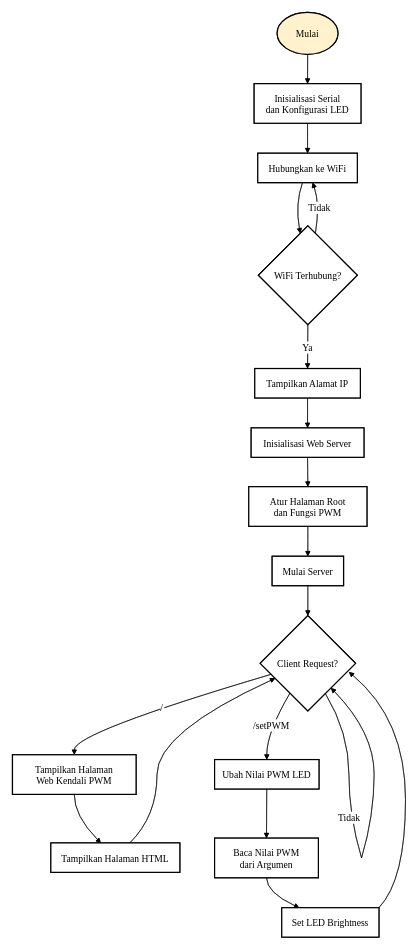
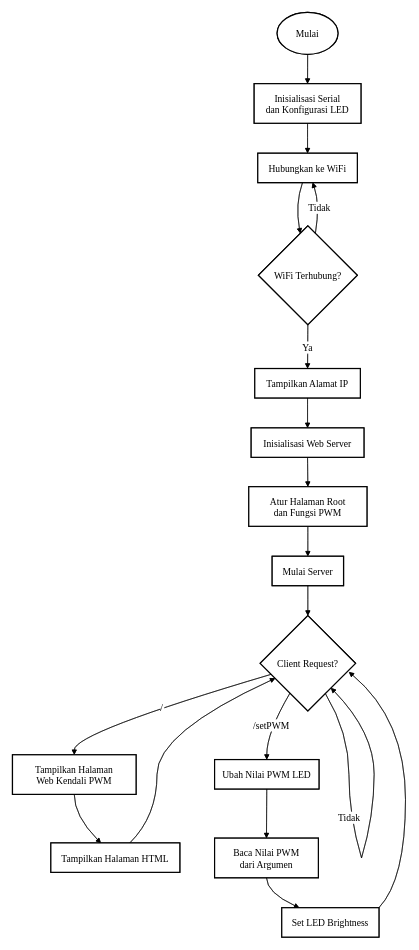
(308, 33) -> (308, 33)
